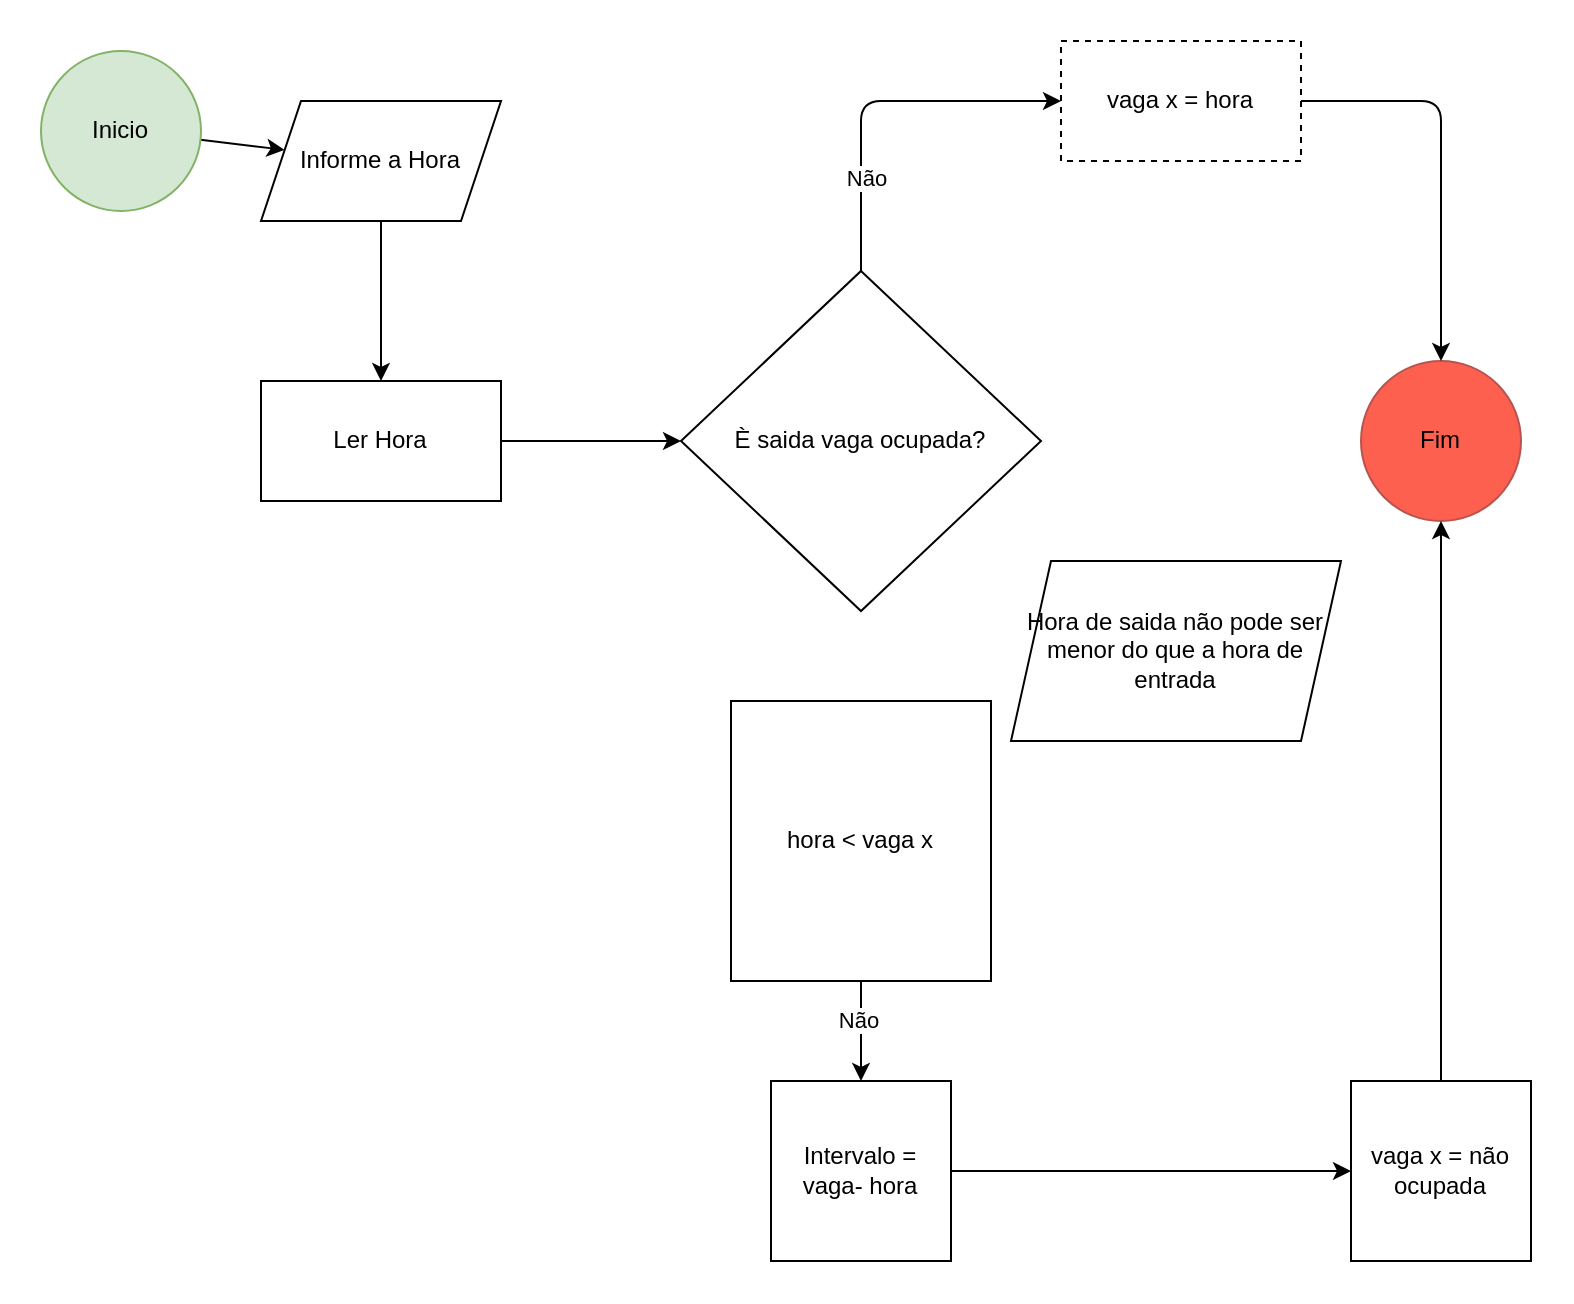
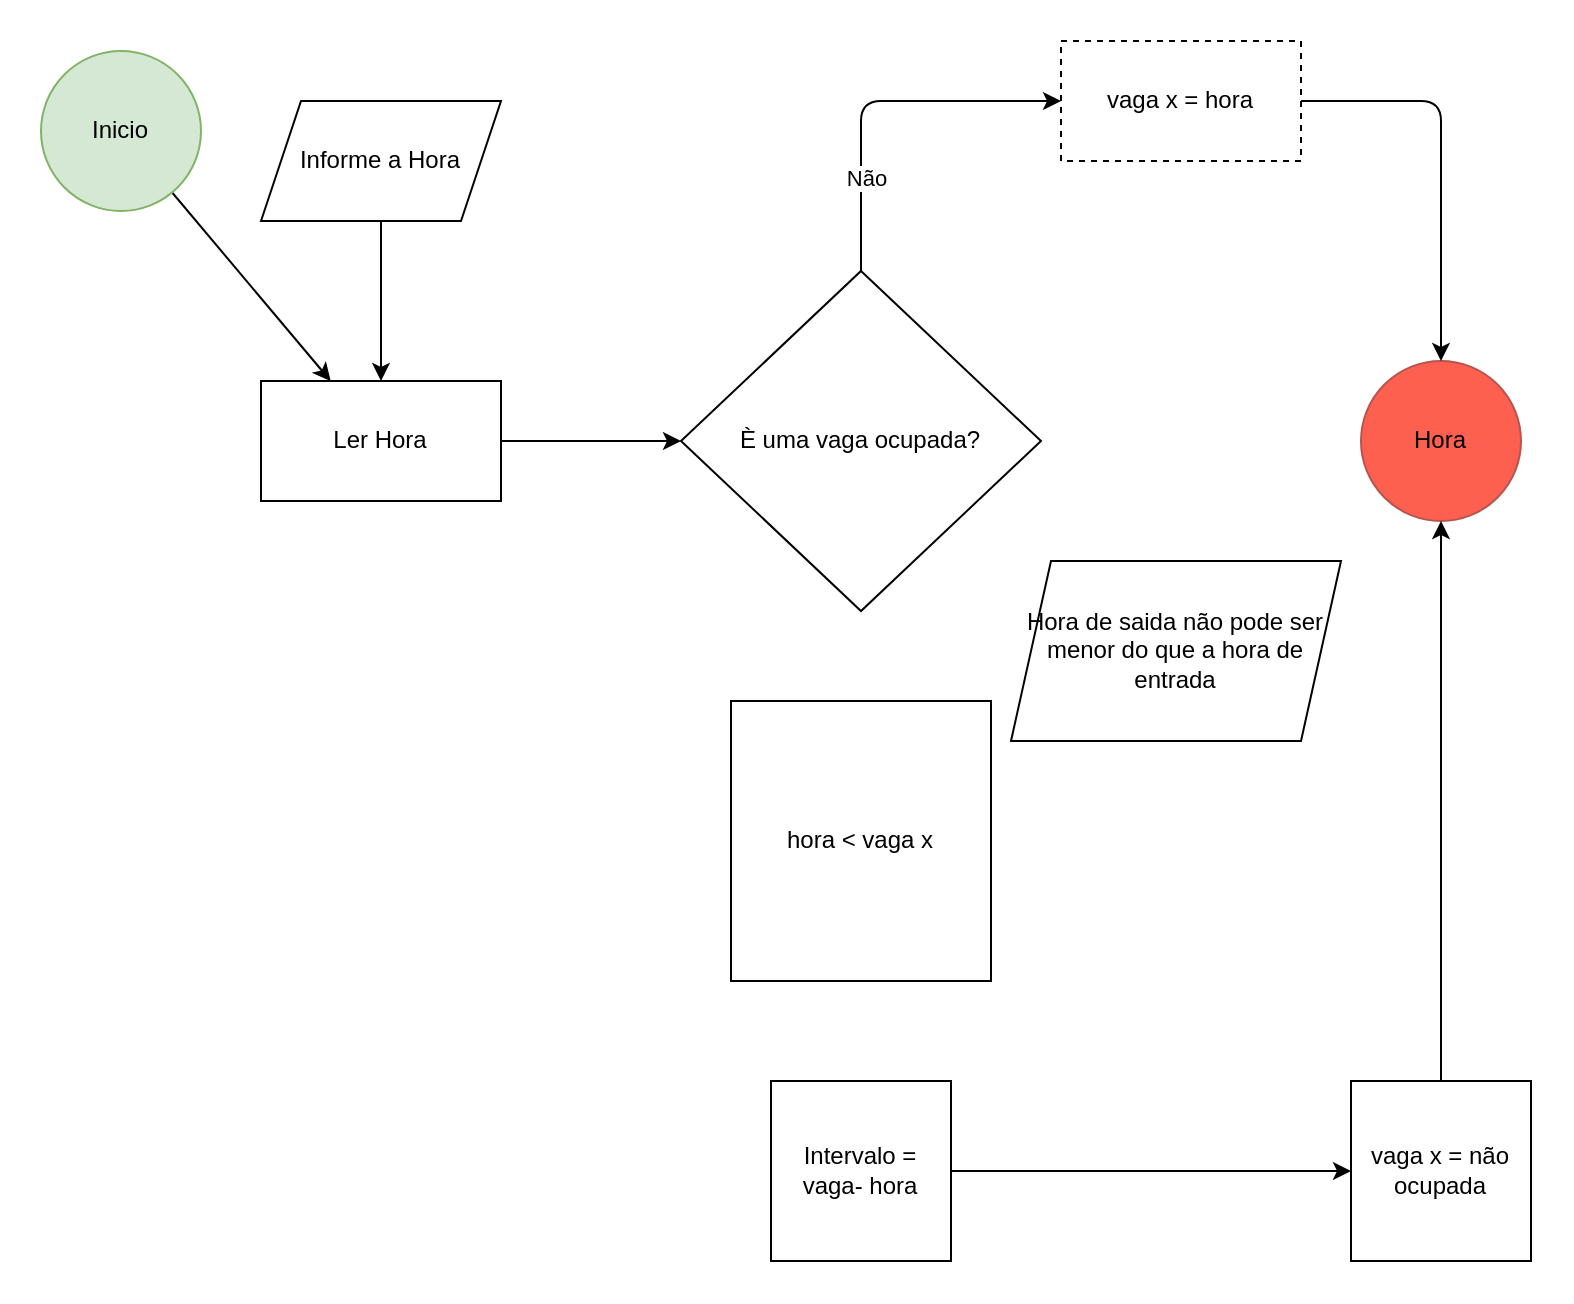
(236, 144) -> (247, 281)
(861, 441) -> (861, 441)
(1441, 441) -> (1441, 441)
(861, 1024) -> none
